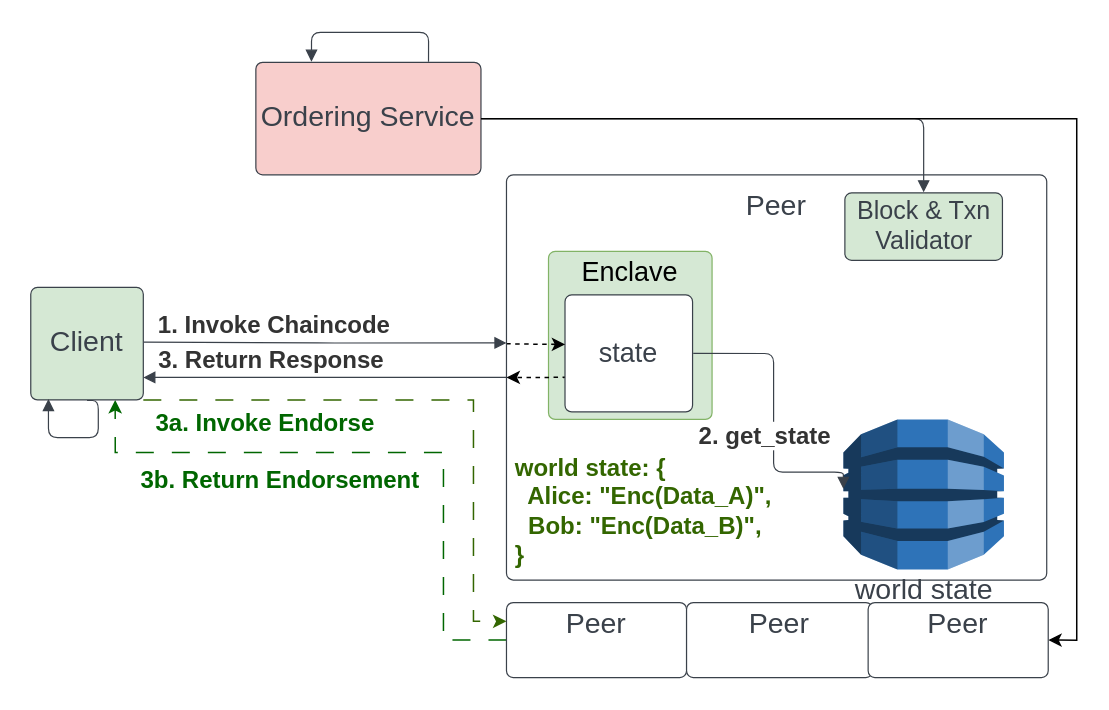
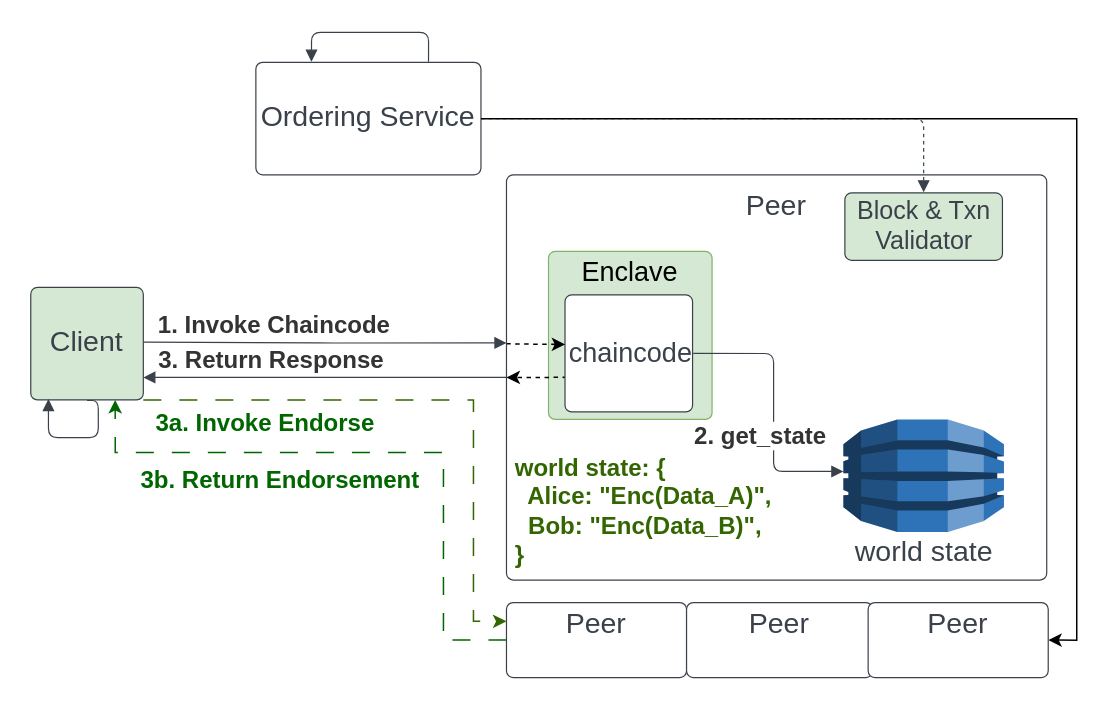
(368, 118) -> (368, 118)
(923, 150) -> (923, 150)
(629, 353) -> (629, 353)
(923, 494) -> (923, 475)
